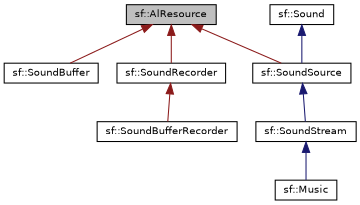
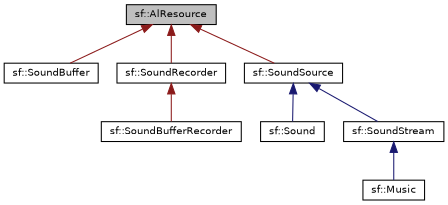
(302, 49) -> (293, 108)
